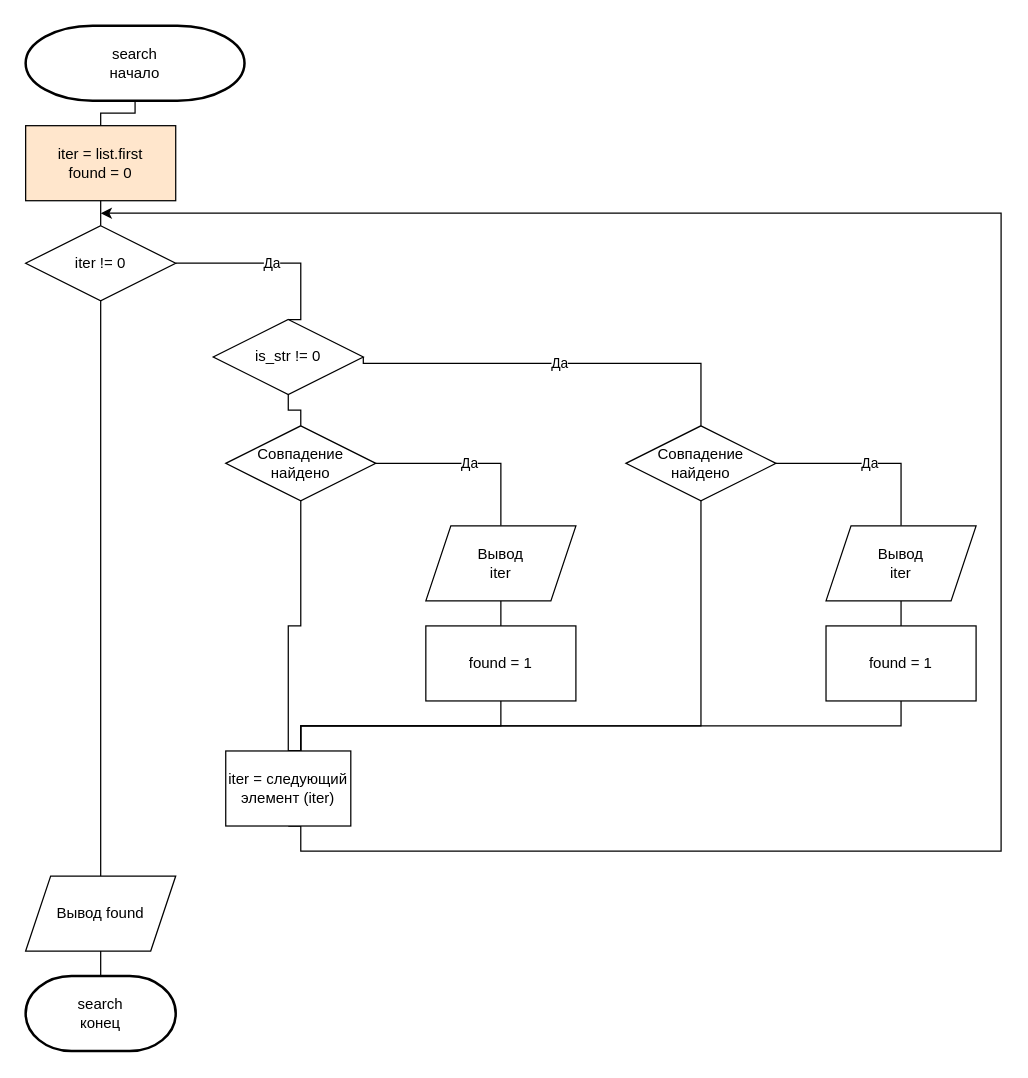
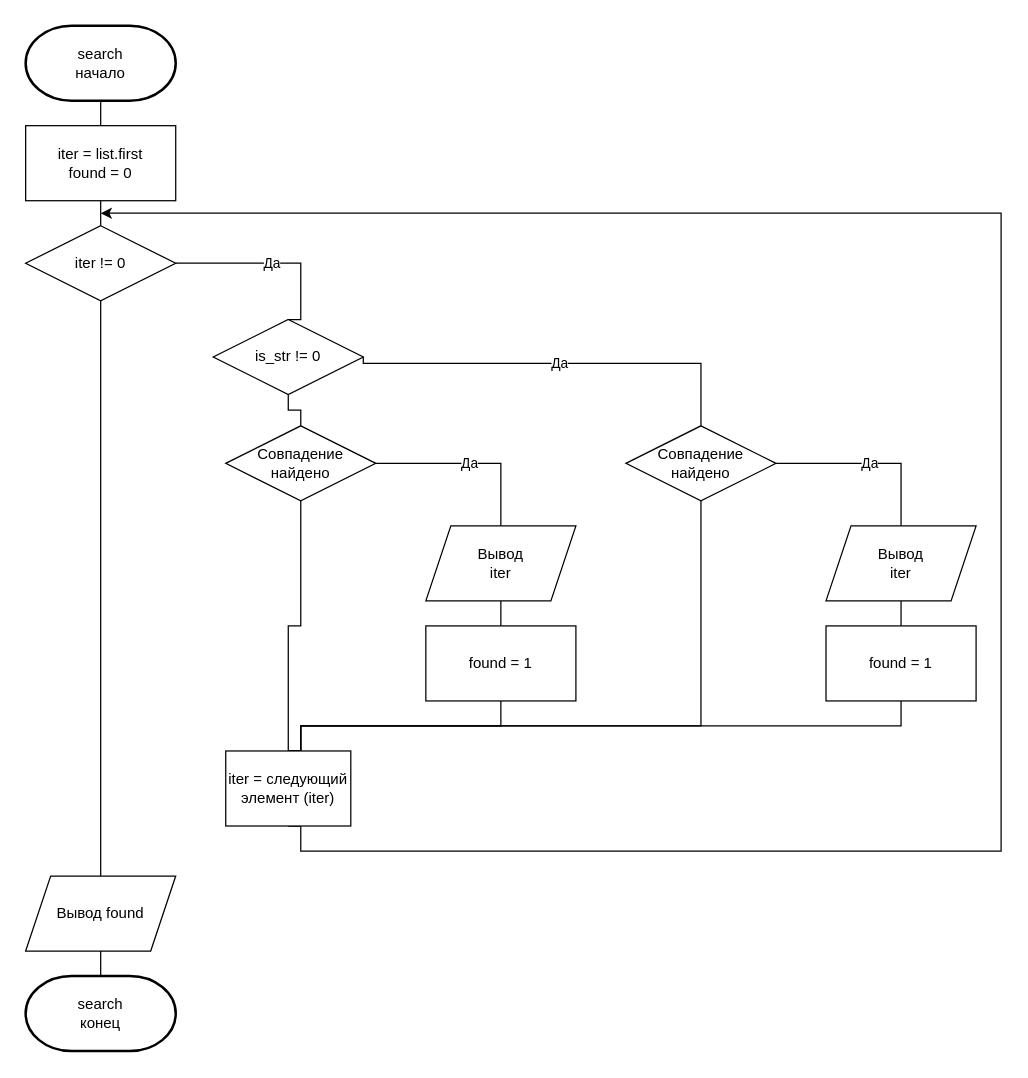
(135, 63) -> (101, 63)
(101, 163) -> (101, 163)
